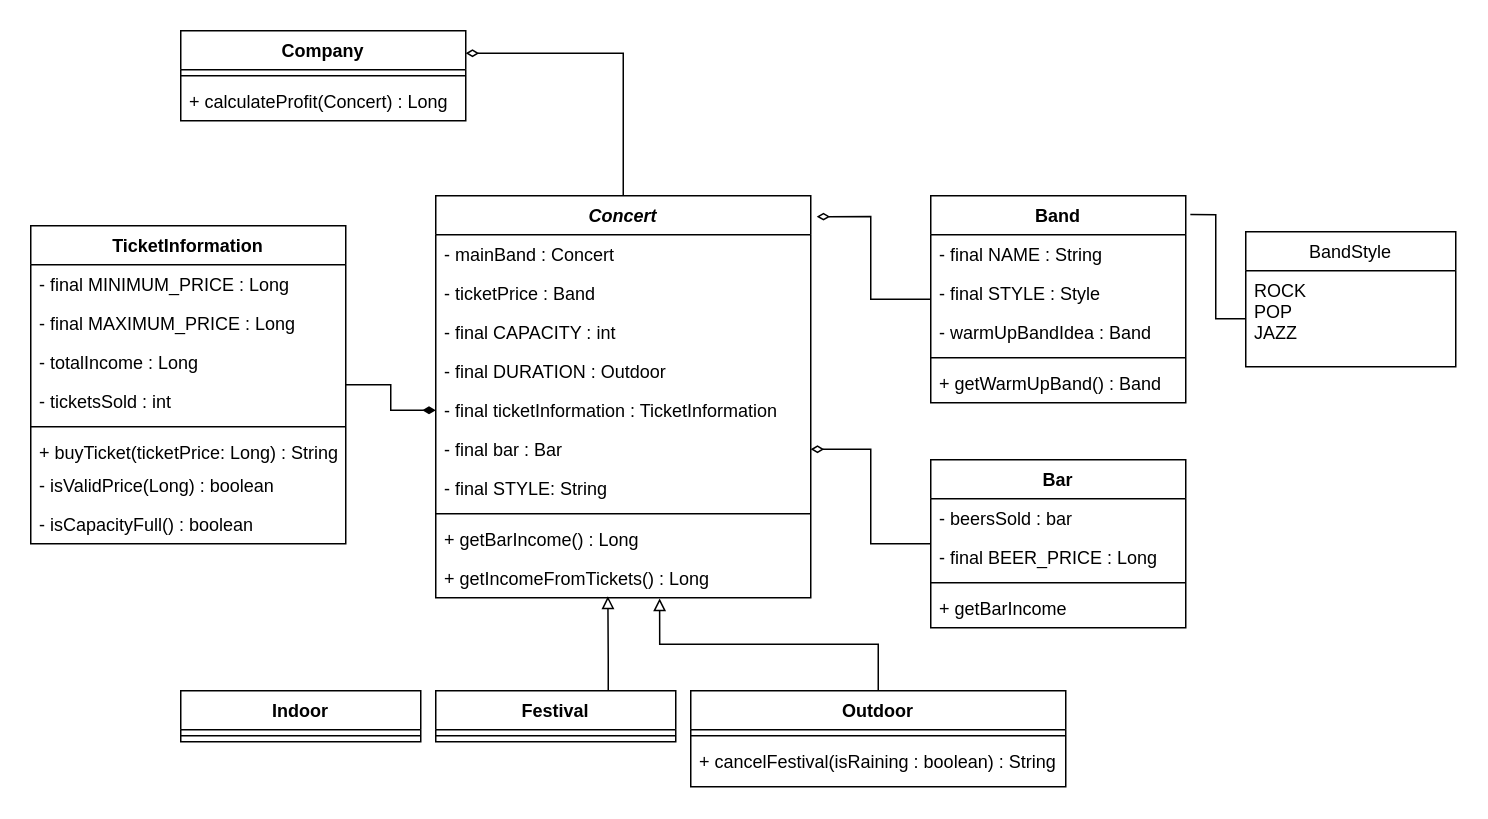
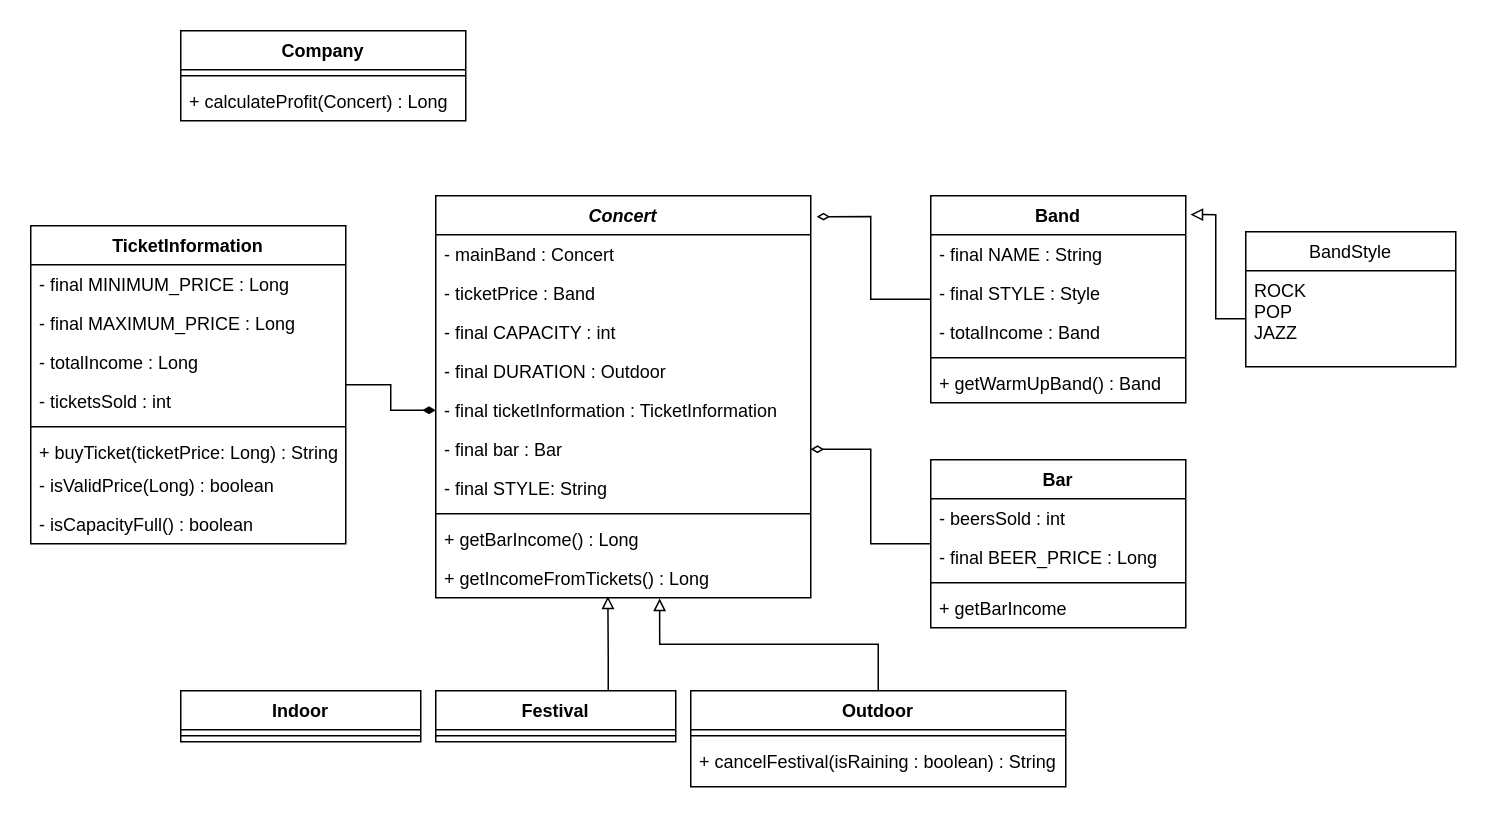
(622, 53) -> none
(1197, 215) -> (1204, 215)
(1046, 333) -> (1028, 333)
(1013, 519) -> (1011, 519)
